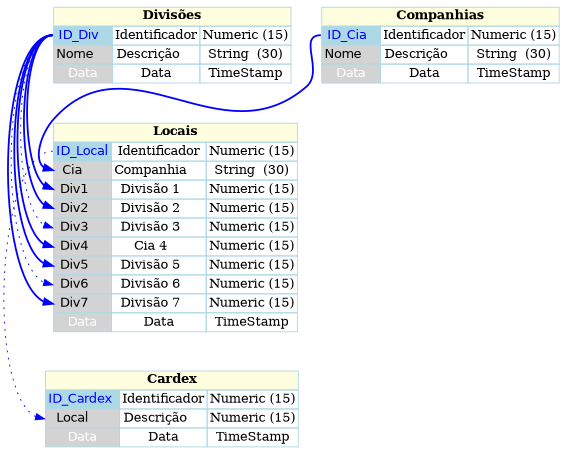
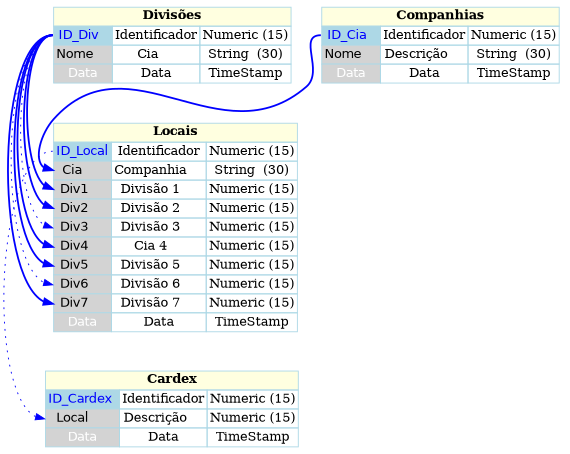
(156, 54) -> (156, 54)
